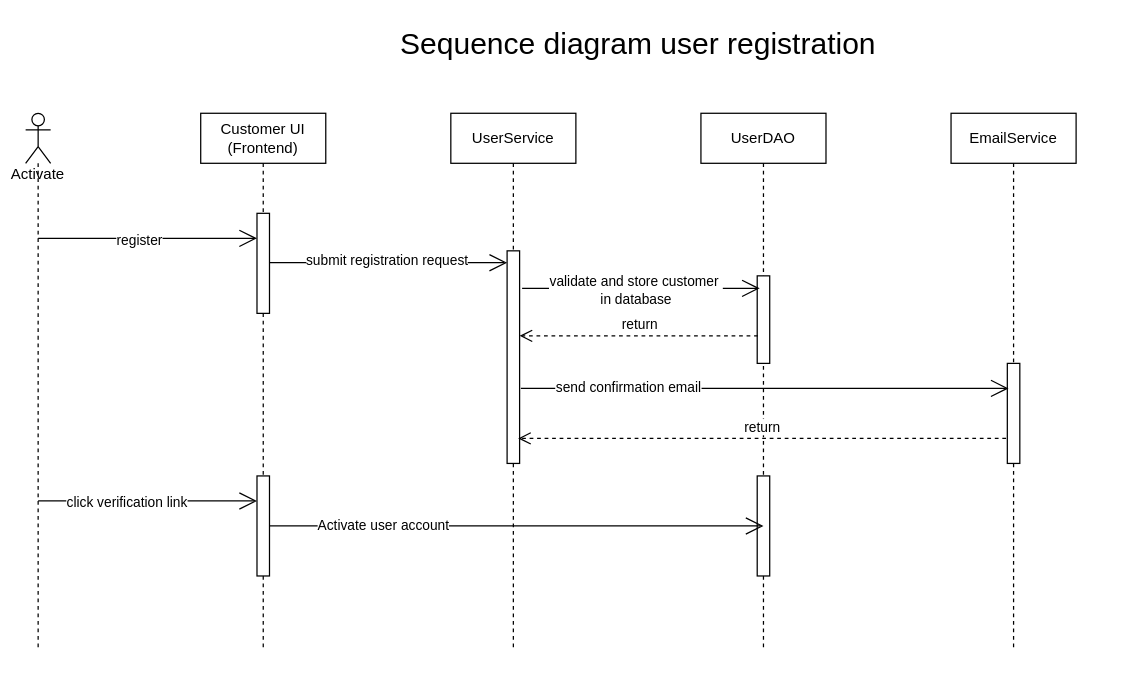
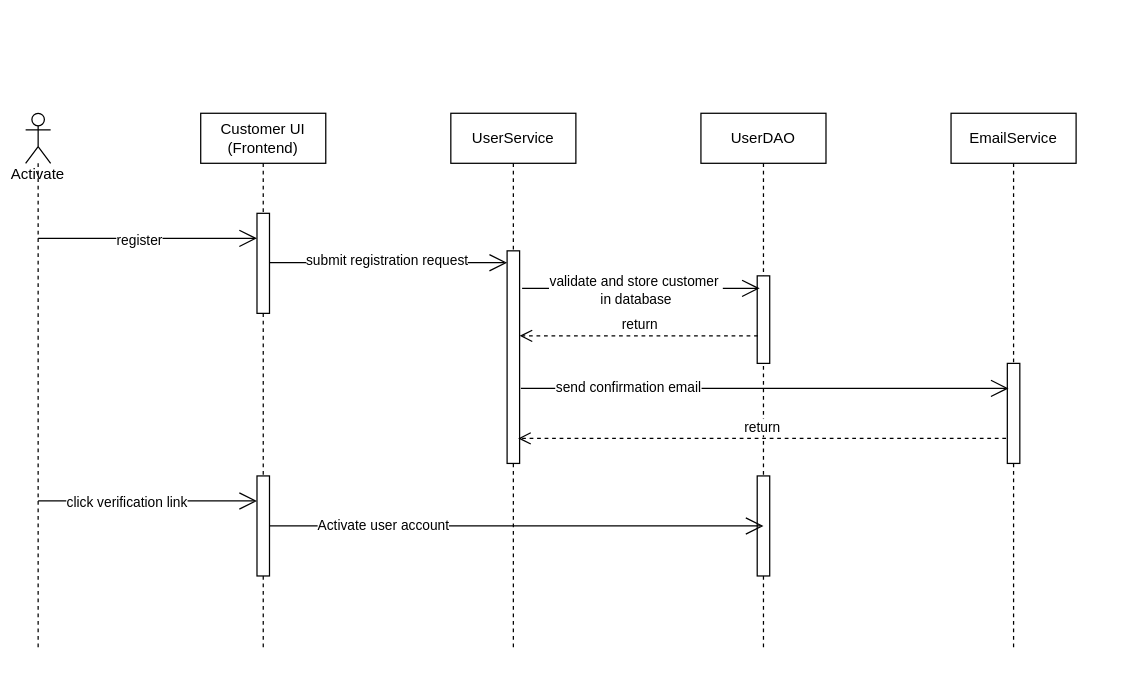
(638, 44) -> none
